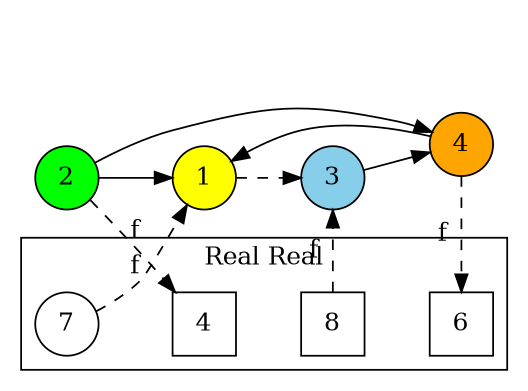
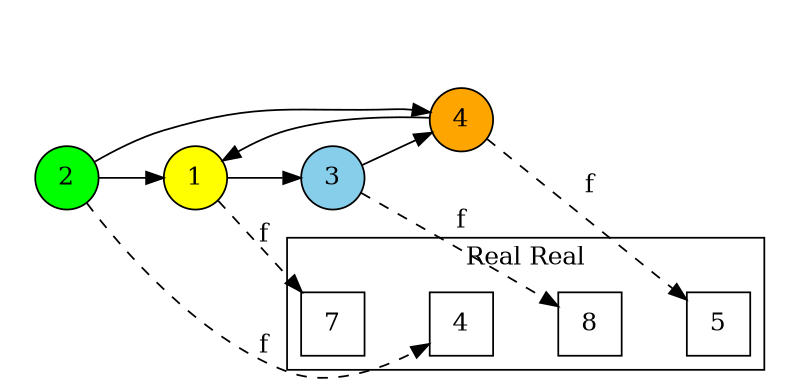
(260, 178) -> (255, 178)
(333, 260) -> (461, 250)
(144, 276) -> (254, 240)
(67, 324) -> (333, 324)
(461, 324) -> (719, 324)
